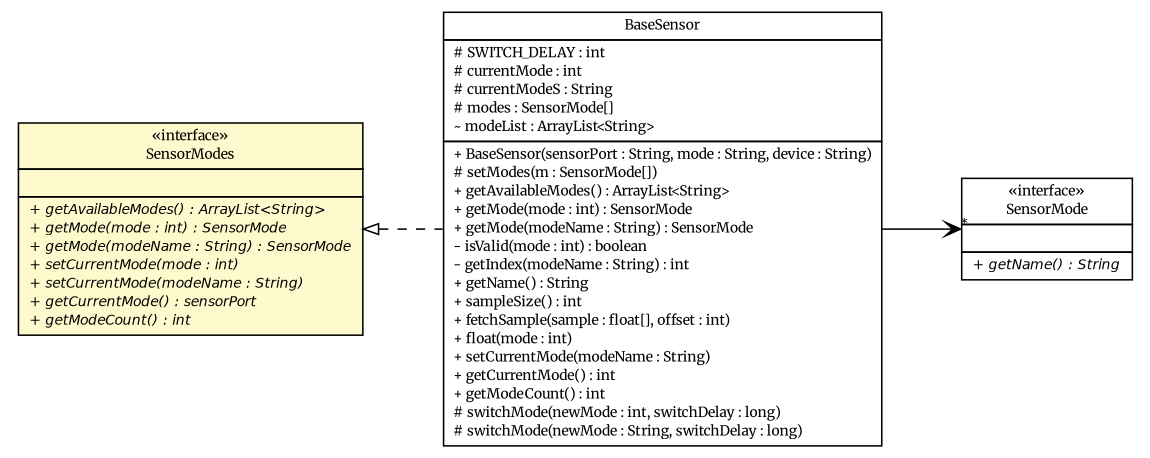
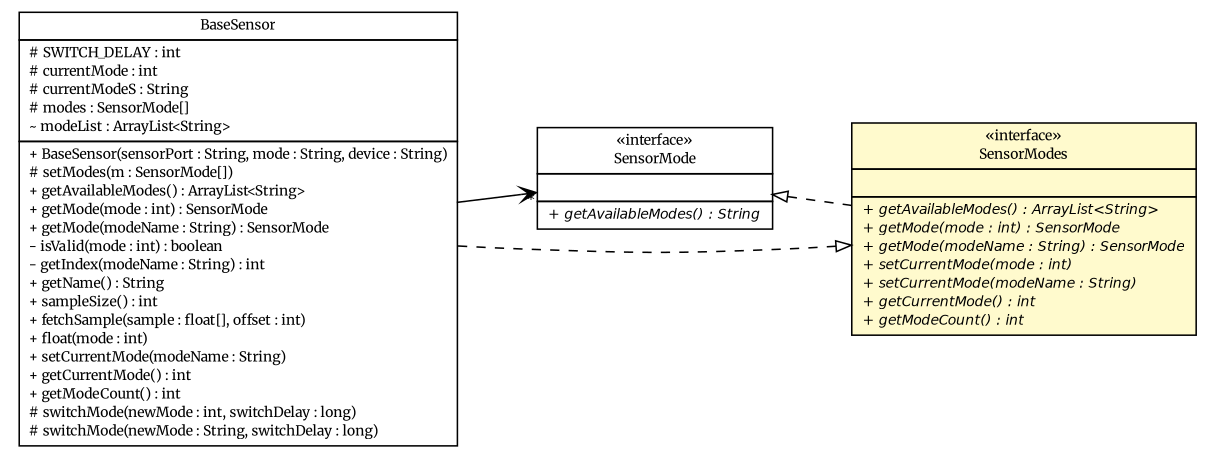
none -> (820, 201)
(1047, 265) -> (655, 214)
(143, 302) -> (949, 302)
